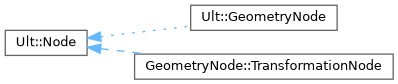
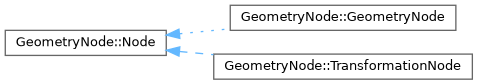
(264, 18) -> (343, 18)
(46, 43) -> (86, 43)
